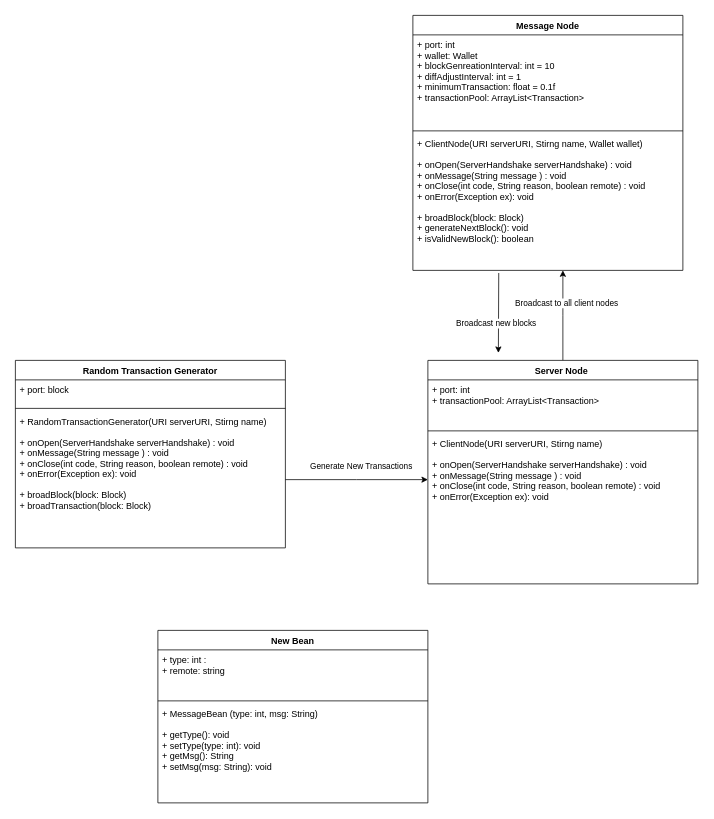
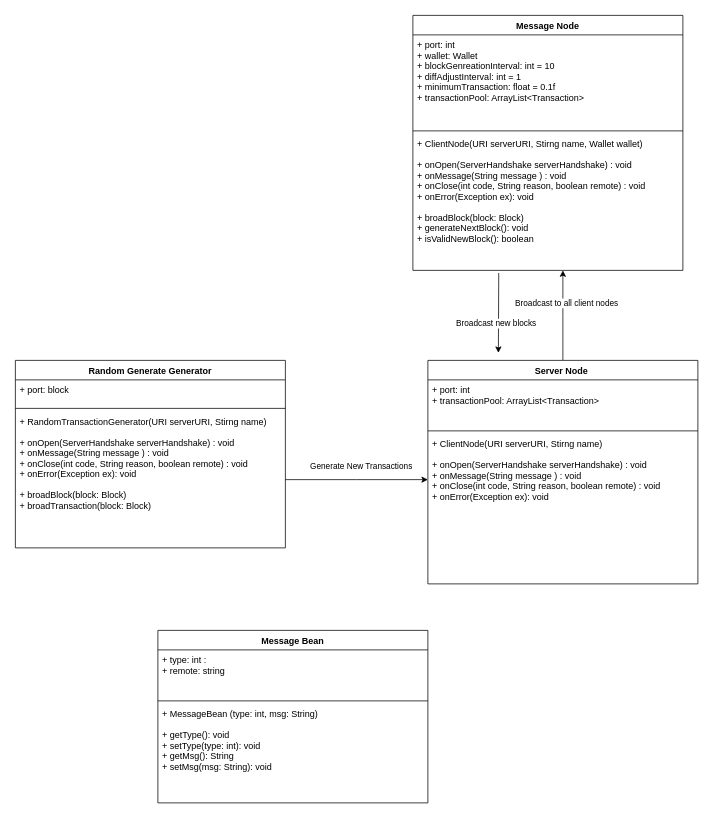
(150, 371) -> (150, 371)
(293, 641) -> (293, 641)
